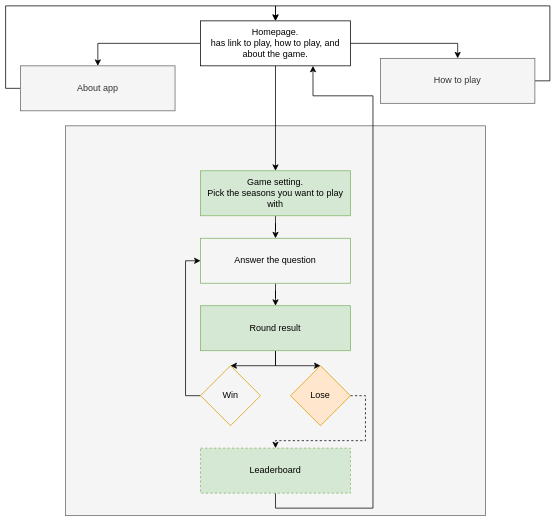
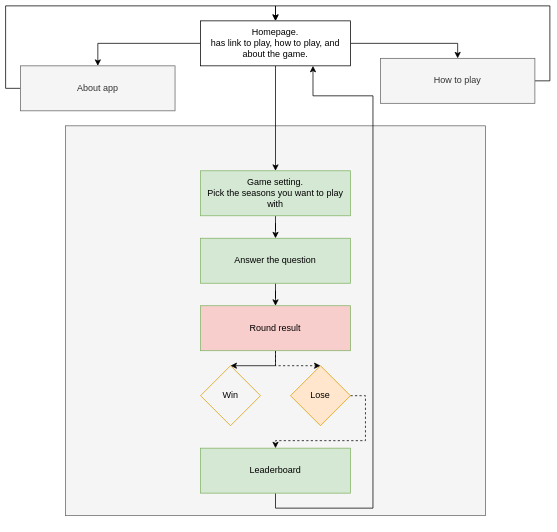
(276, 261) -> (276, 261)
(276, 328) -> (276, 328)
(186, 331) -> none
(295, 366) -> (295, 366)
(276, 471) -> (276, 471)
